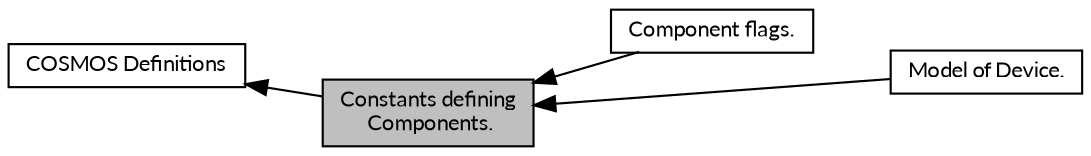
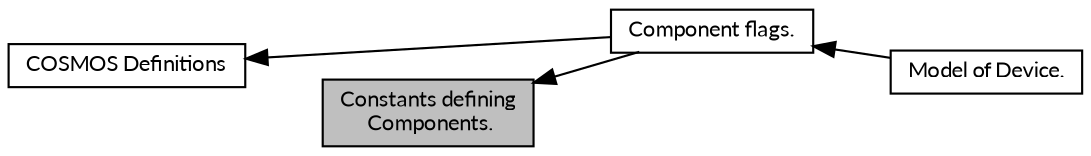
(723, 91) -> (863, 54)
(295, 92) -> (439, 47)
